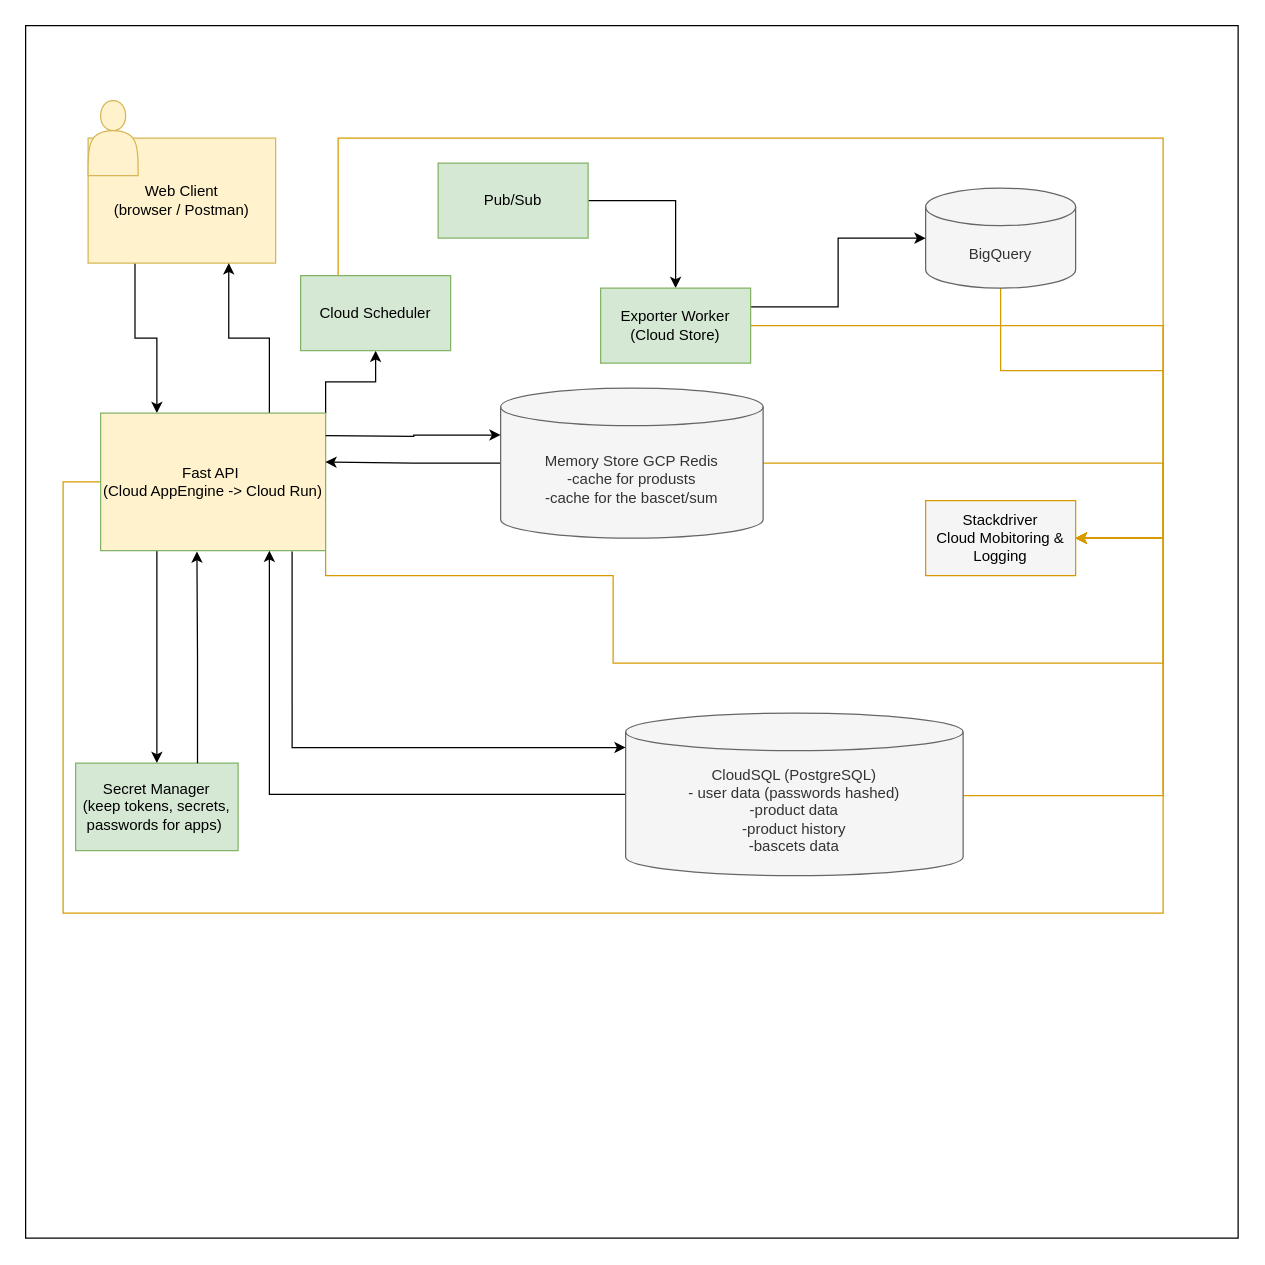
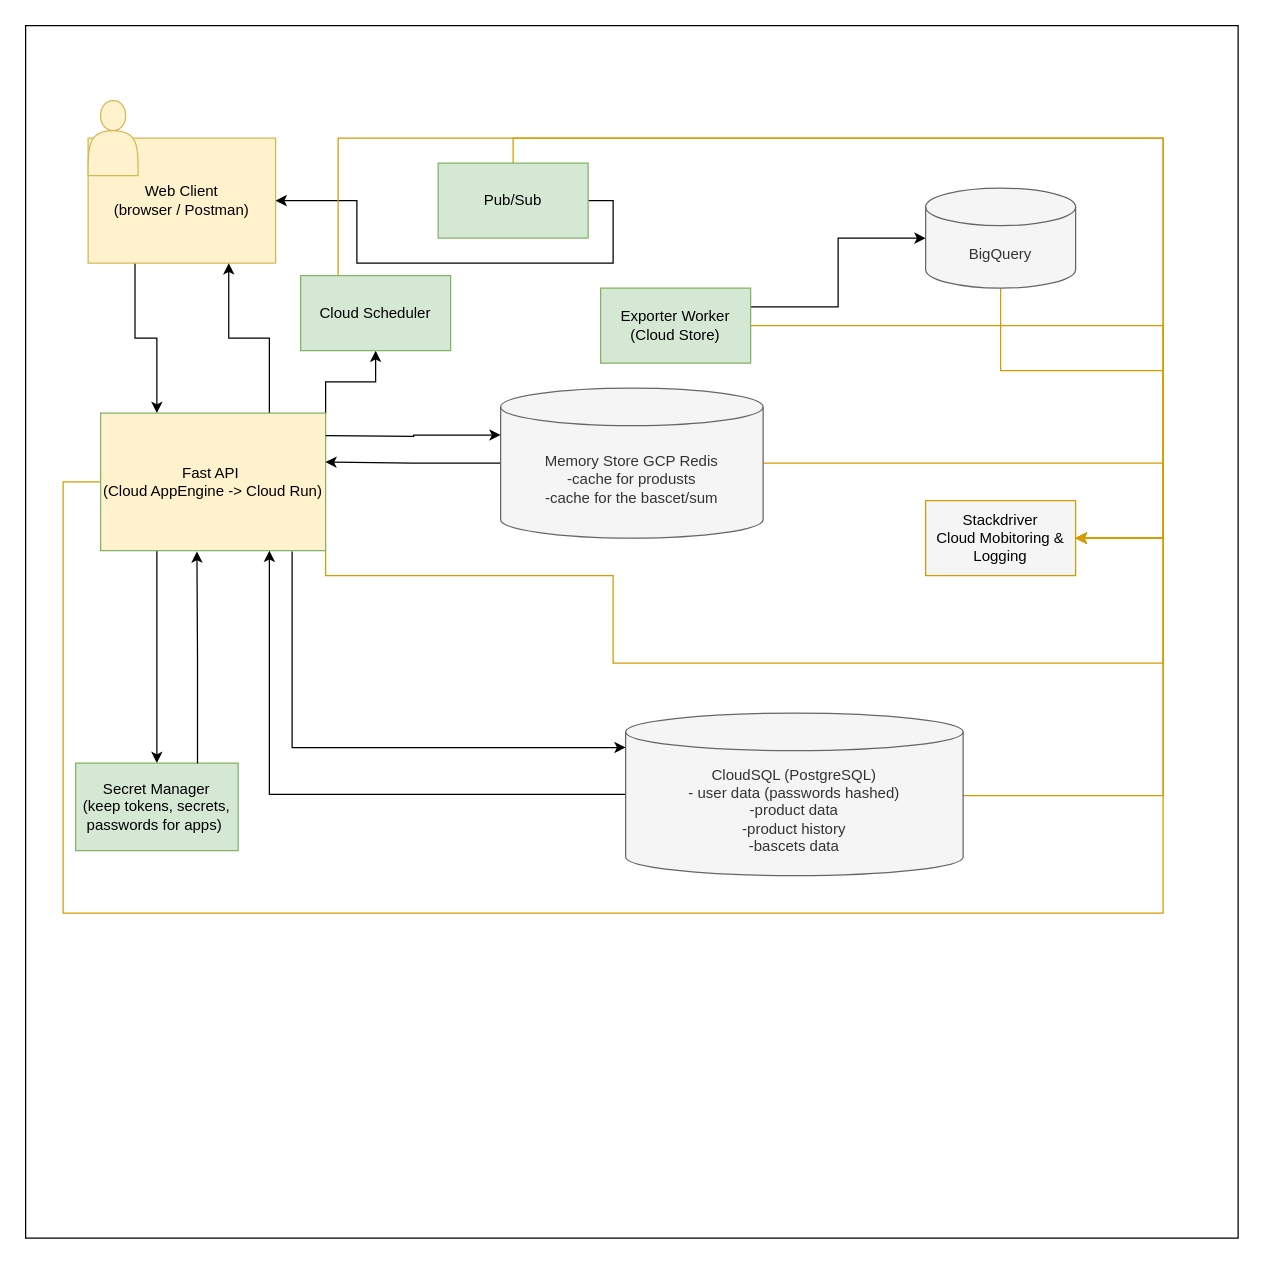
none -> (513, 152)
(676, 208) -> (450, 263)
